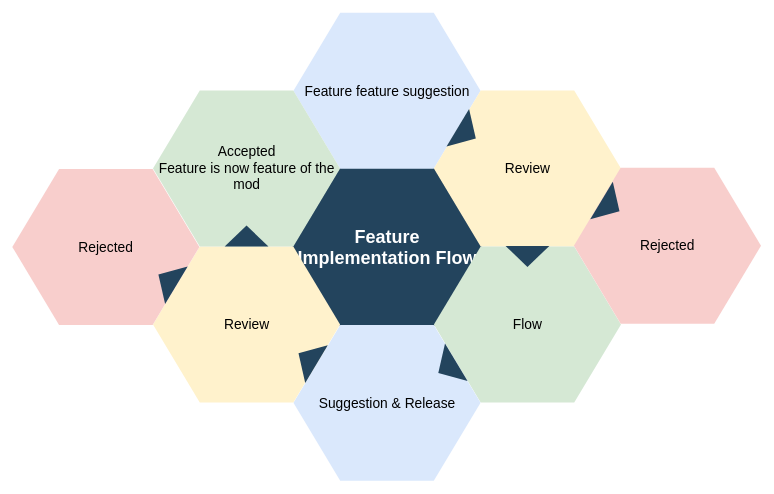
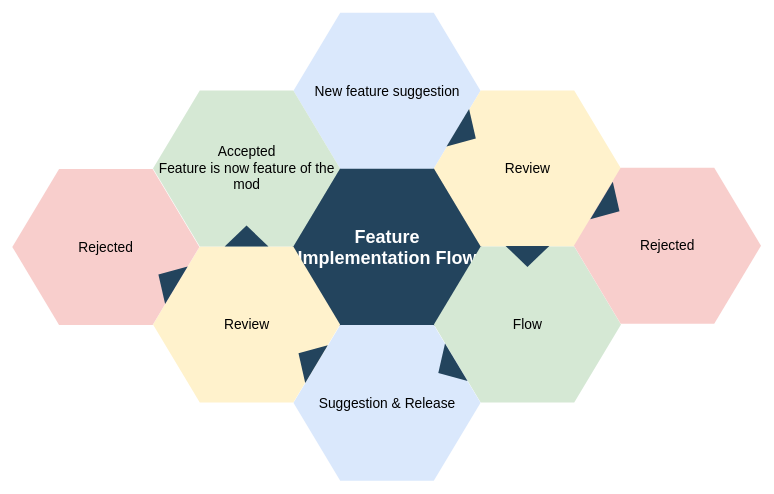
(387, 91) -> (387, 91)
